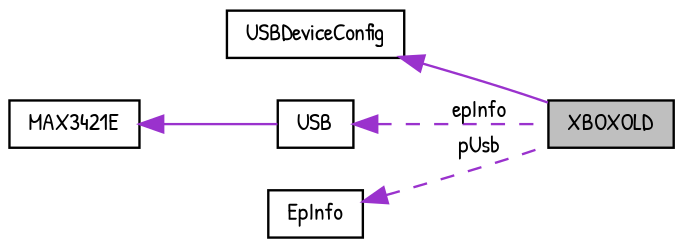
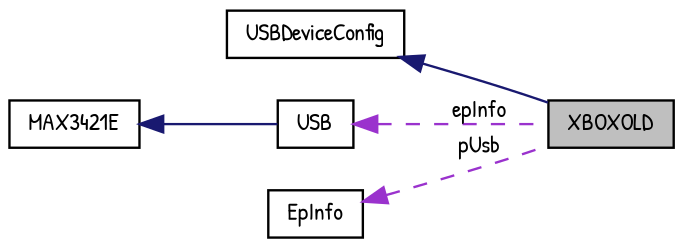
(486, 82) -> (486, 82)
(220, 124) -> (220, 124)
